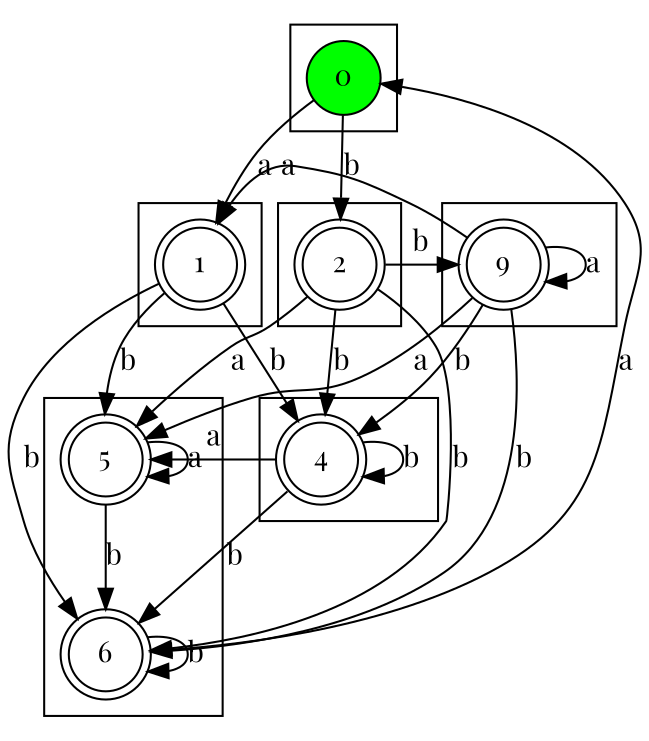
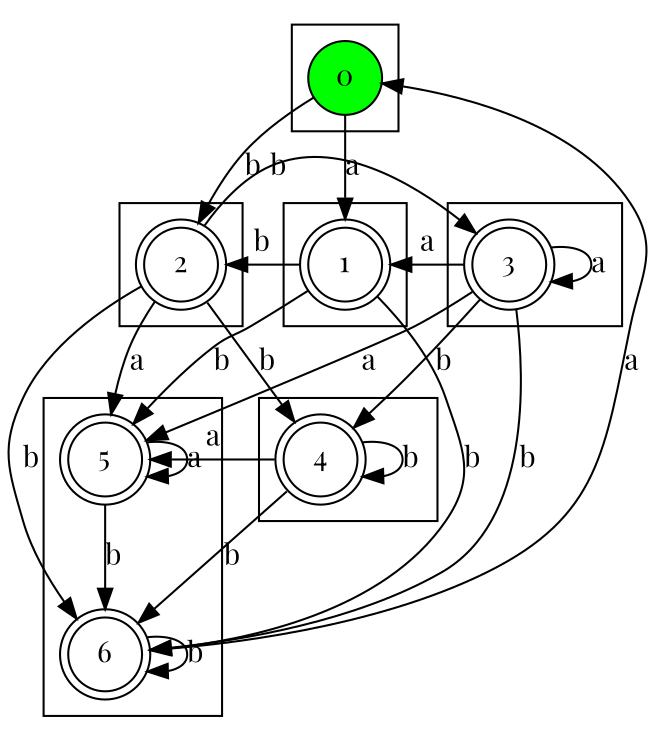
(504, 265) -> (509, 265)
(255, 353) -> (271, 265)
